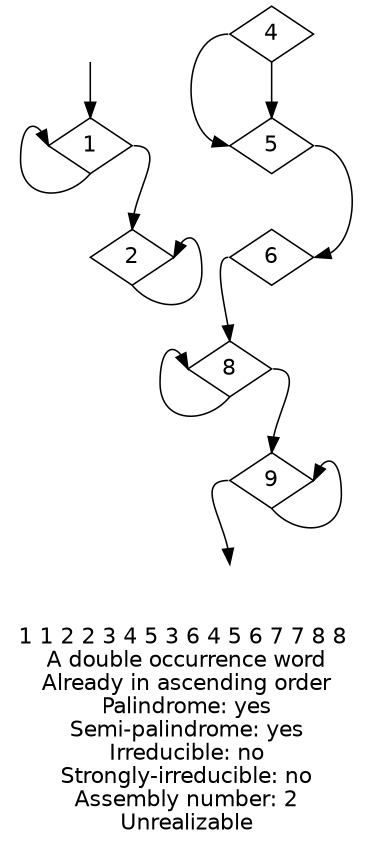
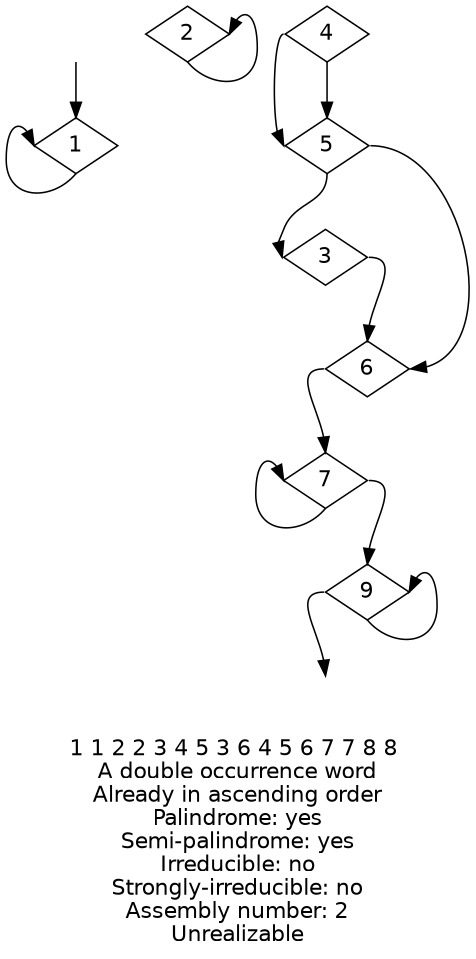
(146, 175) -> none
none -> (325, 257)
(230, 369) -> (325, 480)
